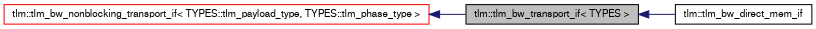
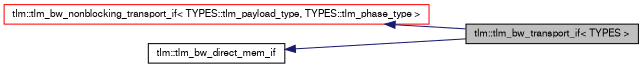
(662, 14) -> (381, 44)
